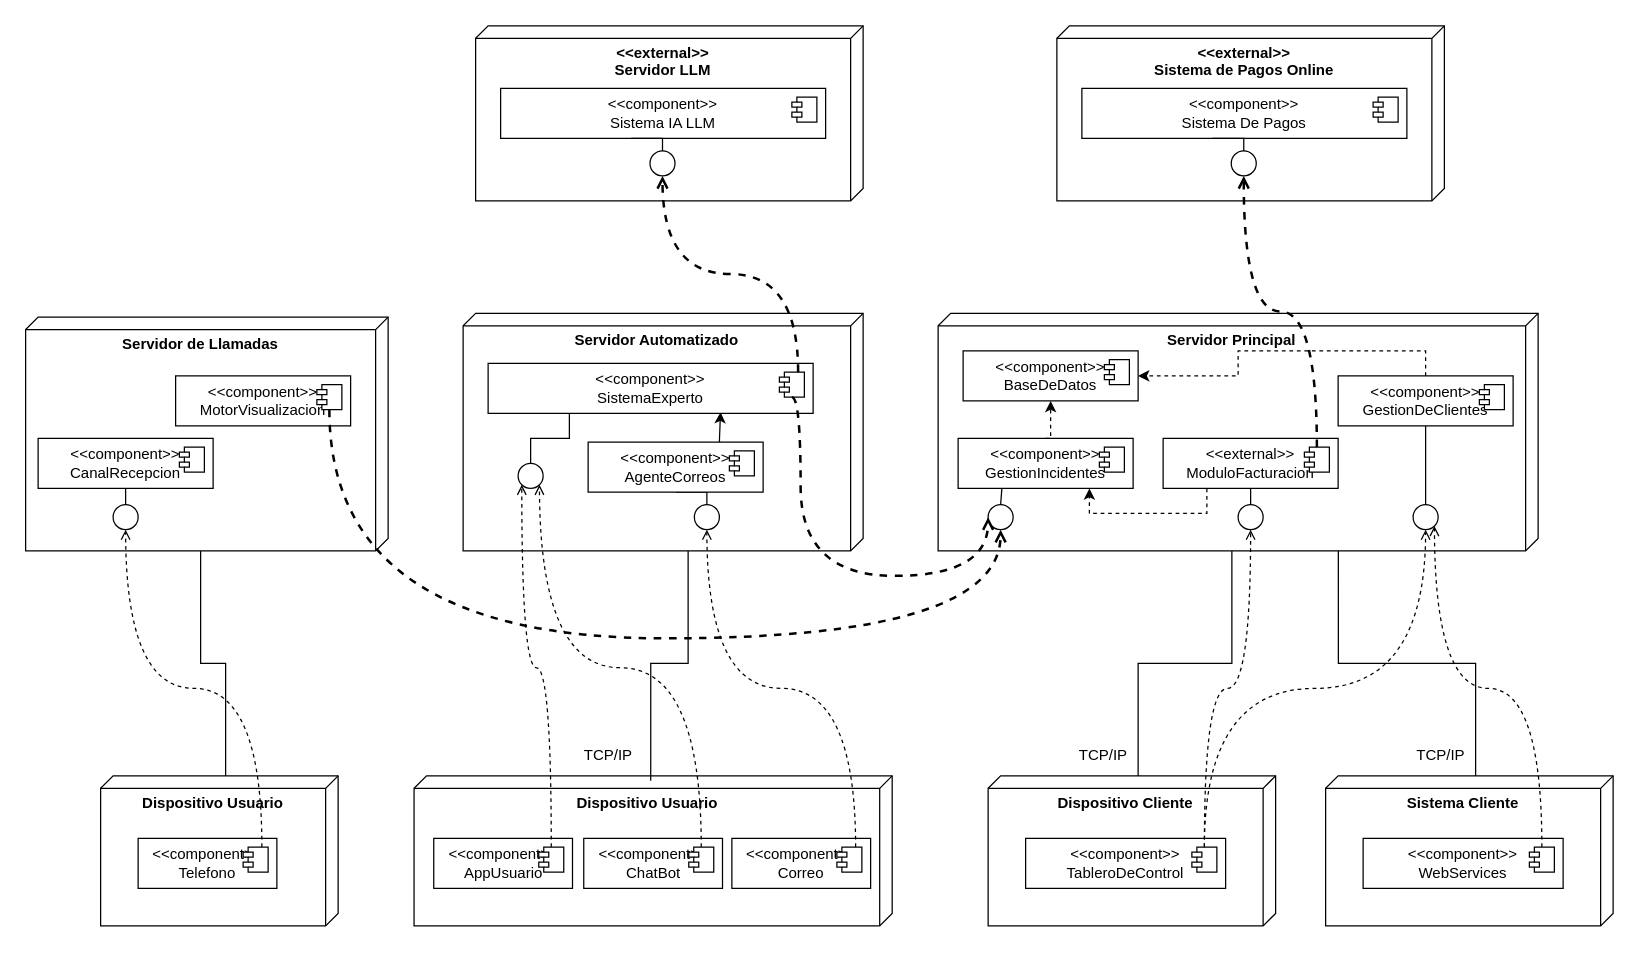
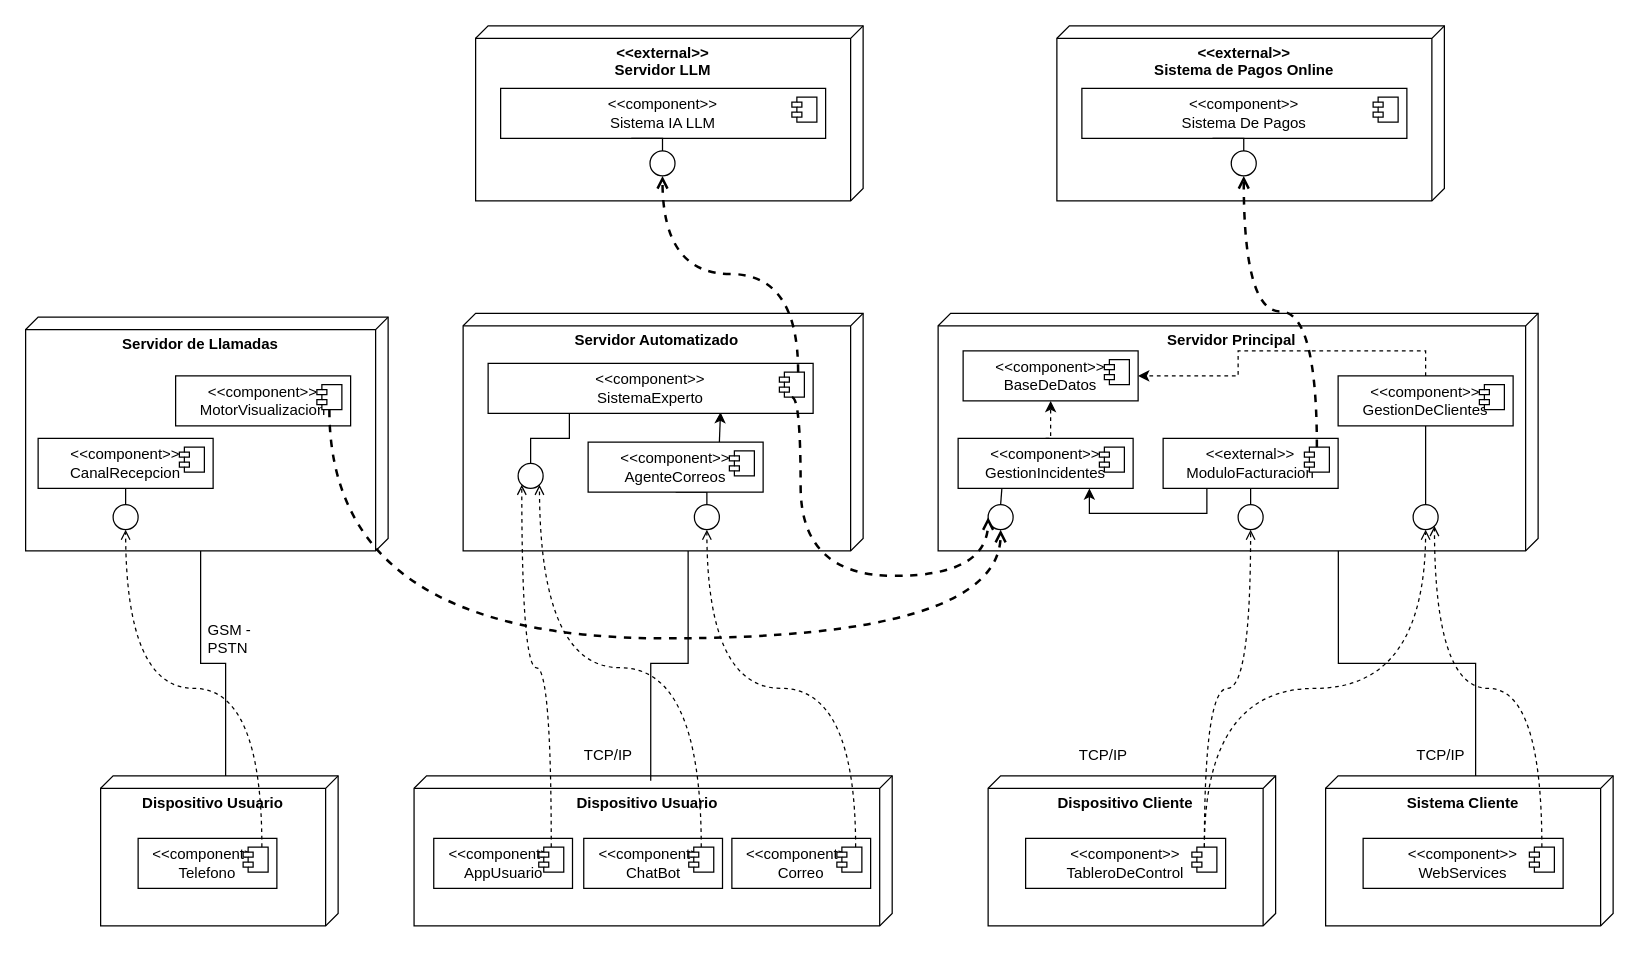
(1152, 513) -> (1152, 513)
none -> (231, 638)
(1186, 663) -> none
